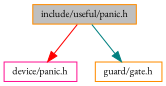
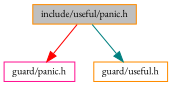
(40, 72) -> (39, 72)
(129, 72) -> (131, 72)
